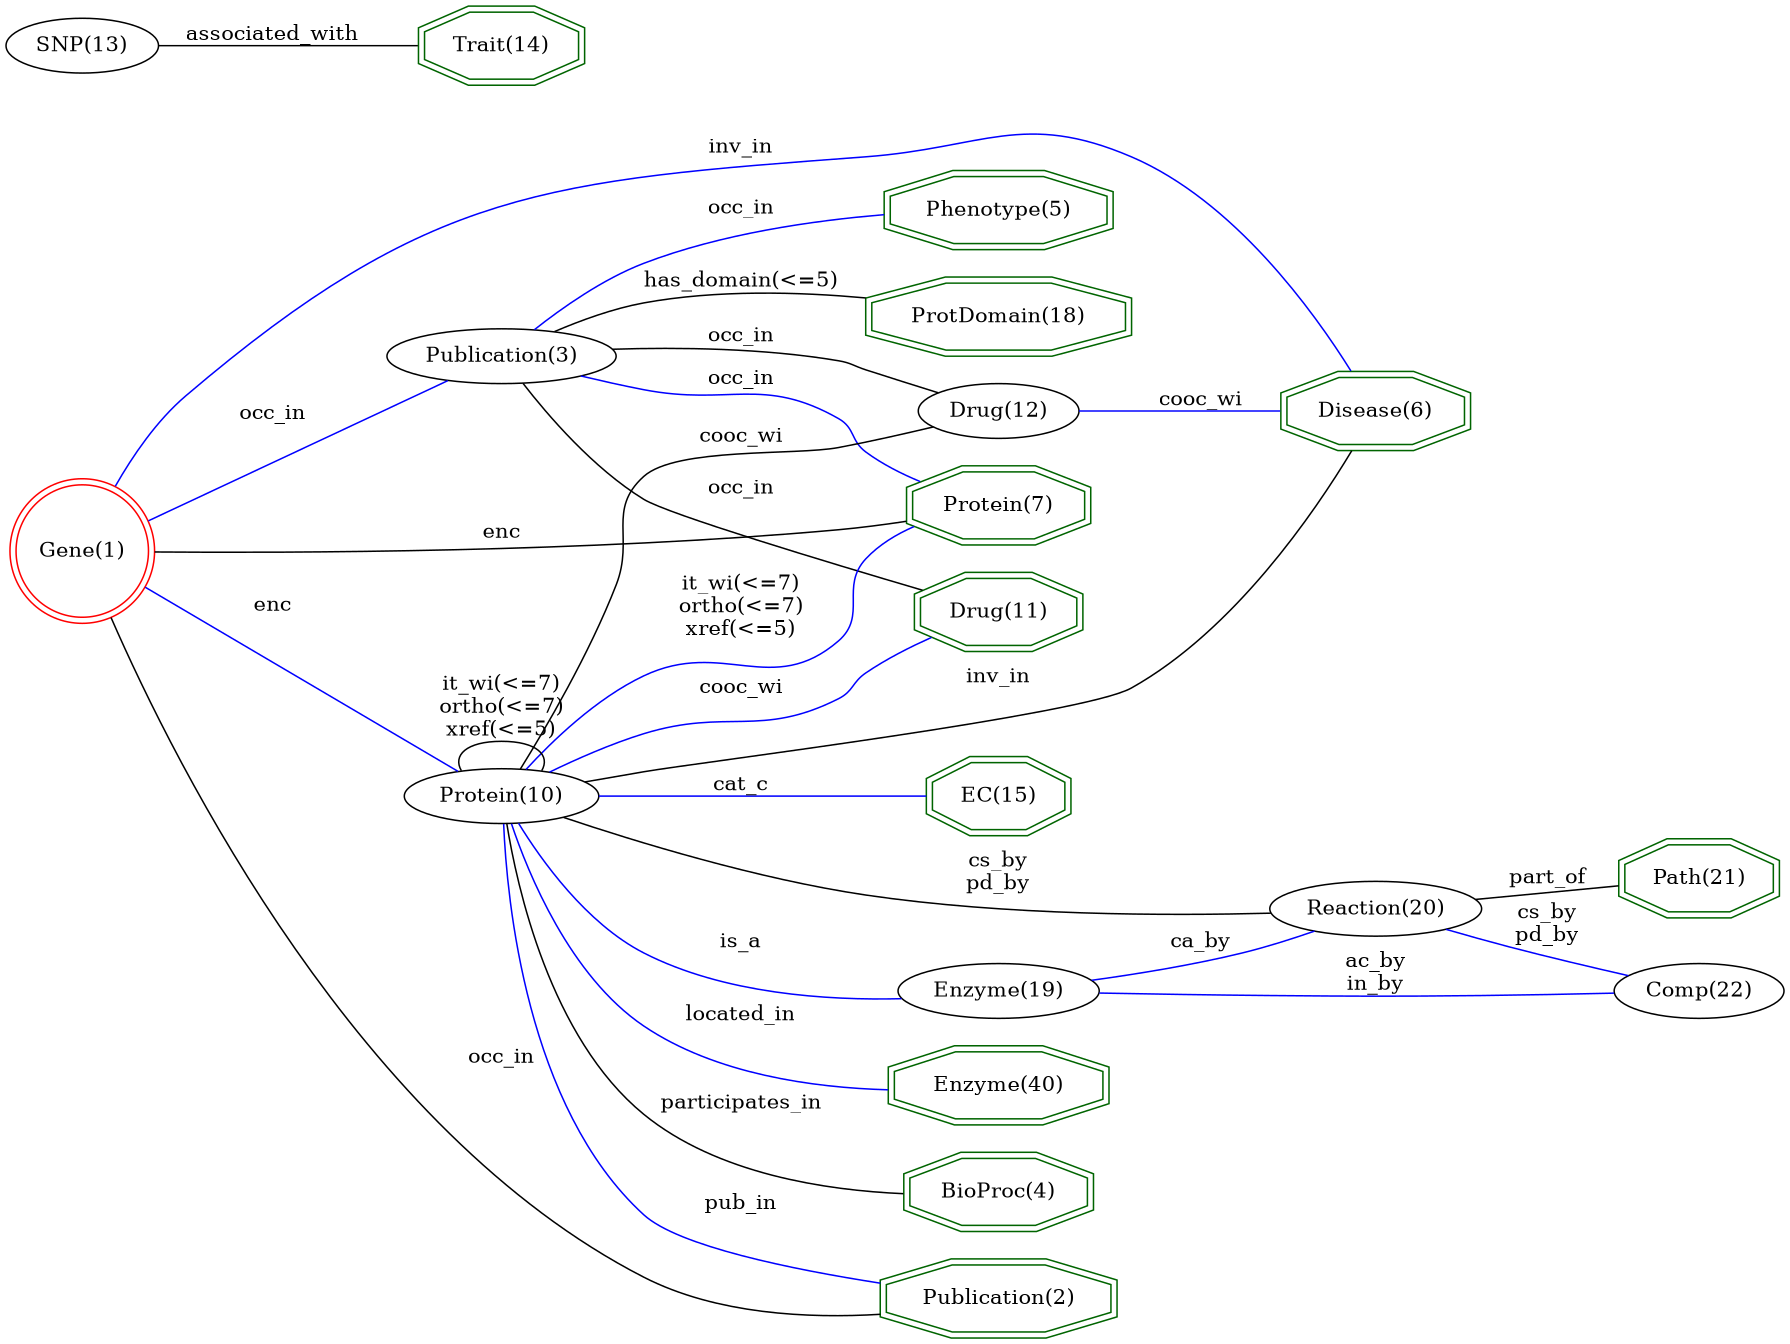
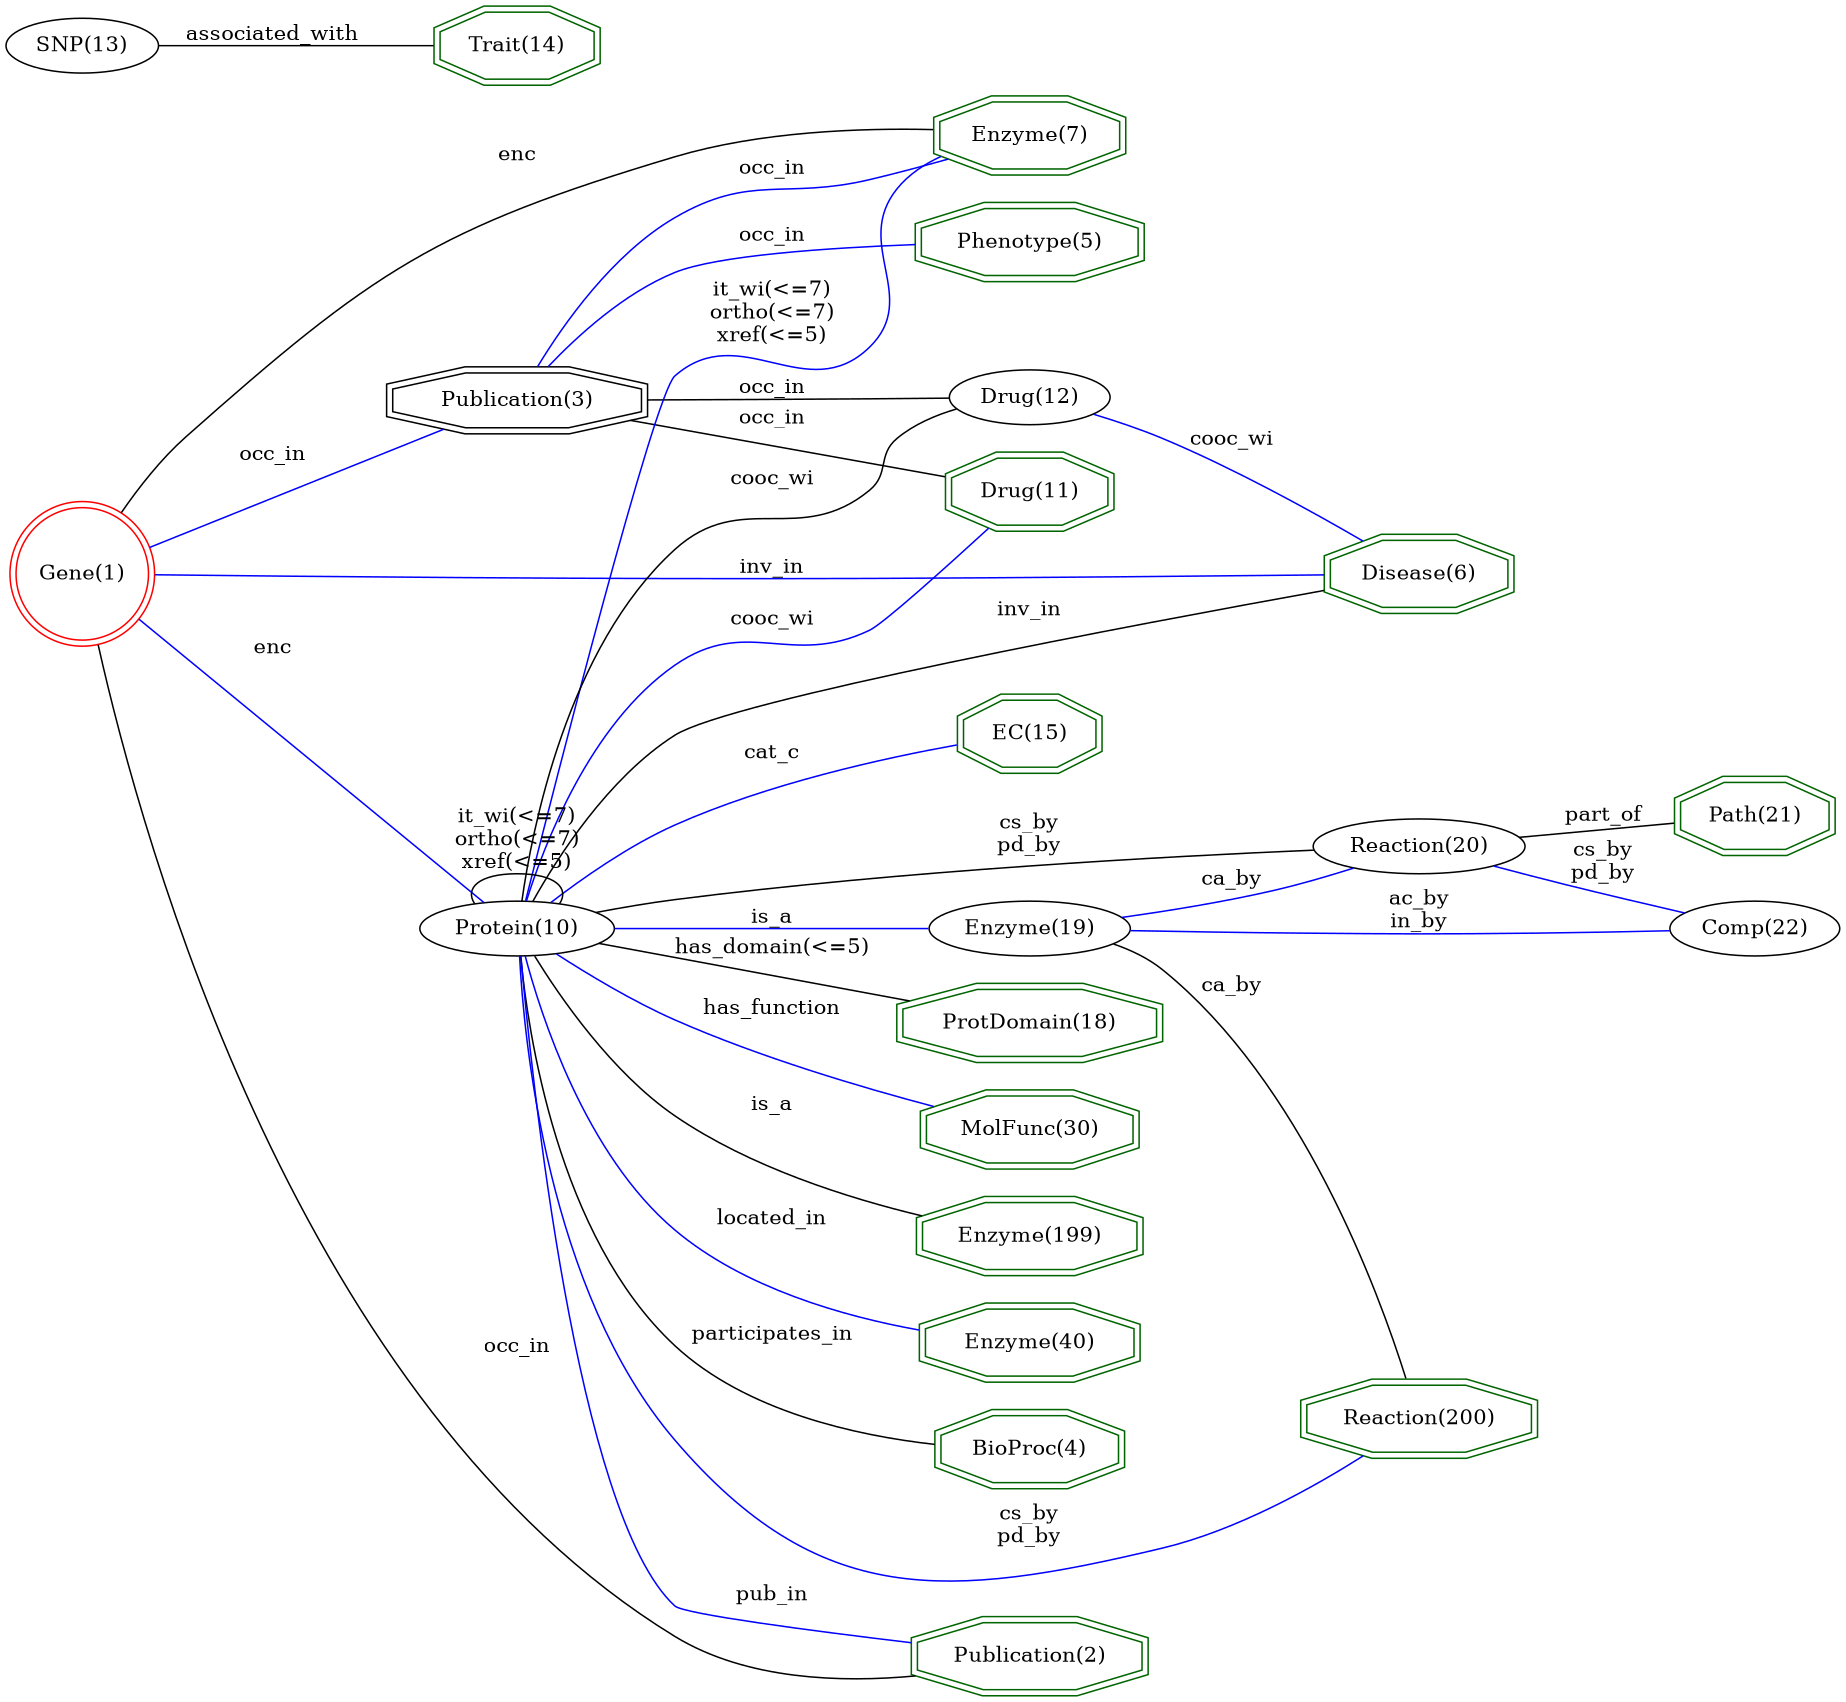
(708, 295) -> (754, 972)
(502, 356) -> (517, 400)
(999, 505) -> (1030, 135)
none -> (1030, 1129)
none -> (1030, 1236)
none -> (1419, 1419)
